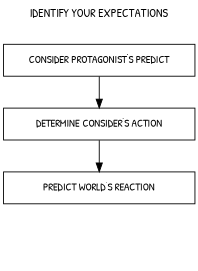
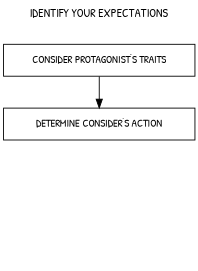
(99, 60) -> (99, 60)
(99, 188) -> none
